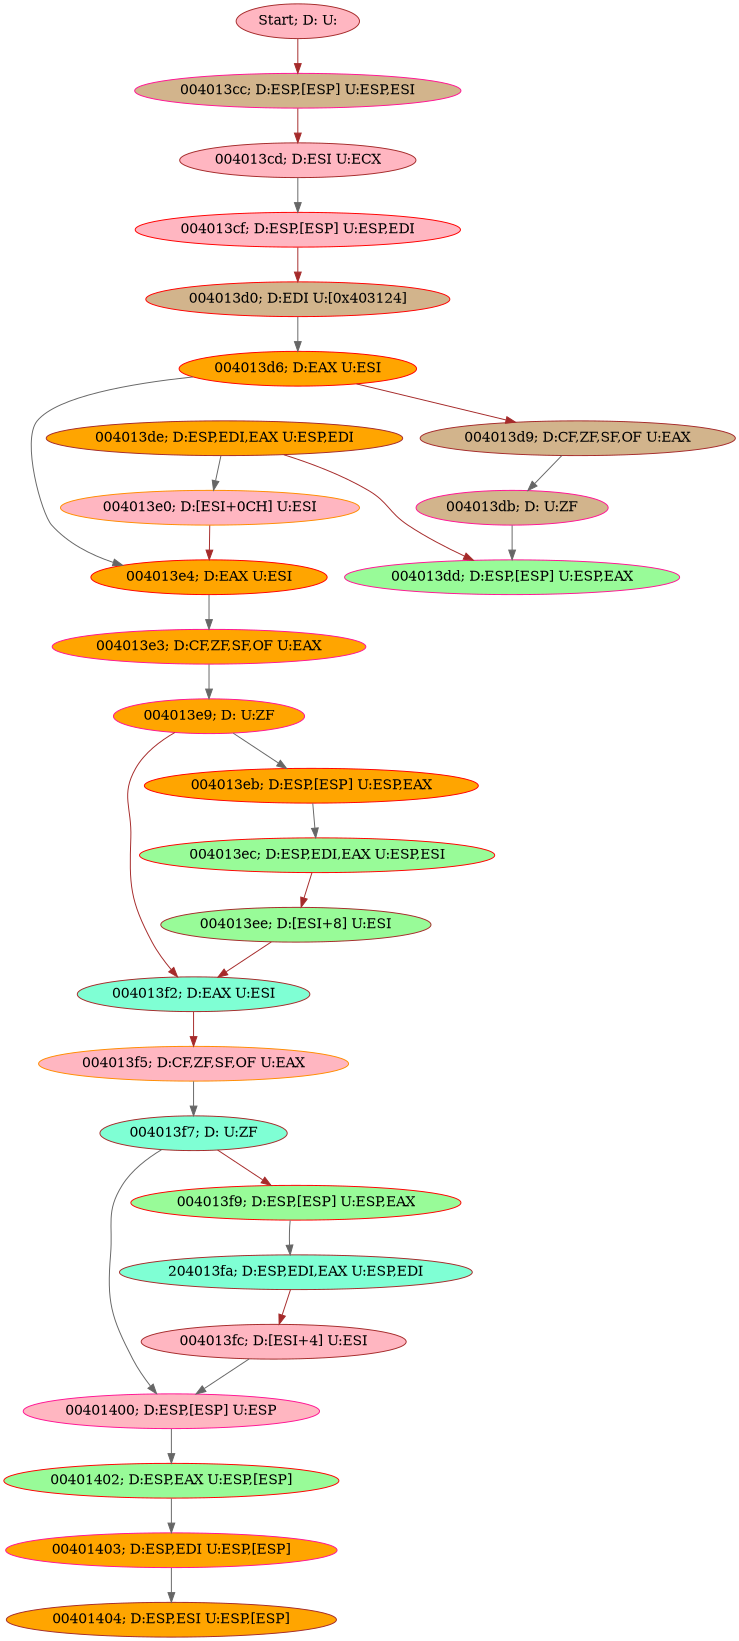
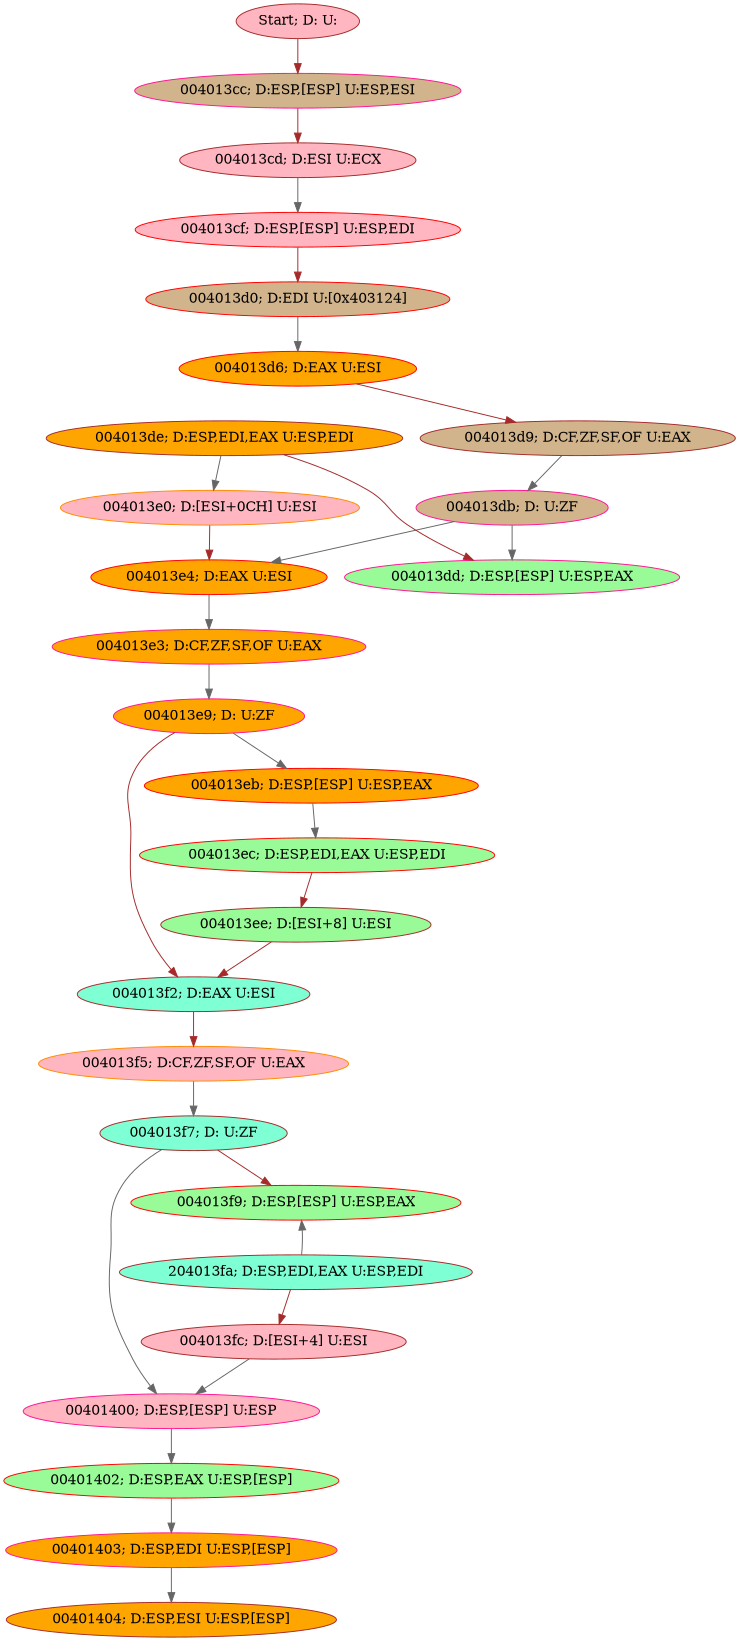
(34, 429) -> (367, 541)
(317, 855) -> (317, 855)
(289, 1233) -> (302, 1242)
